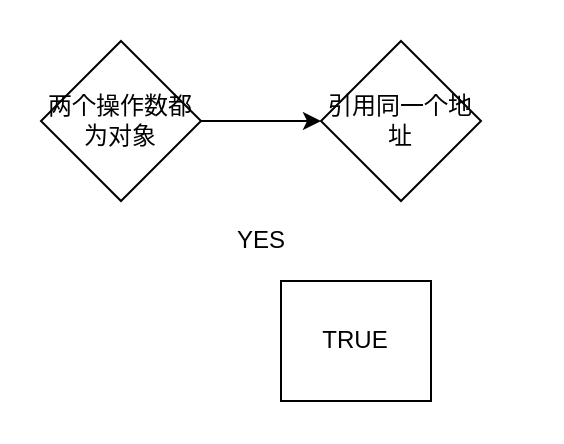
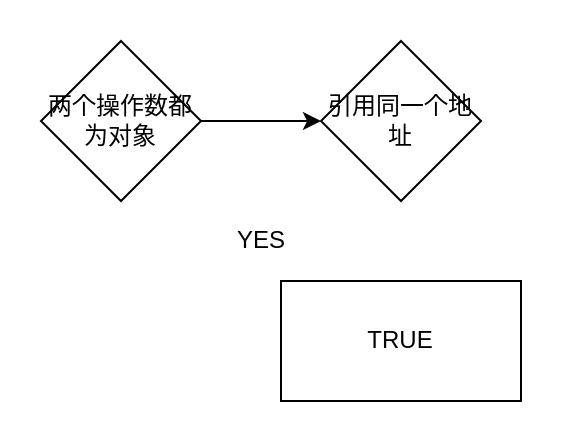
(356, 341) -> (401, 341)
